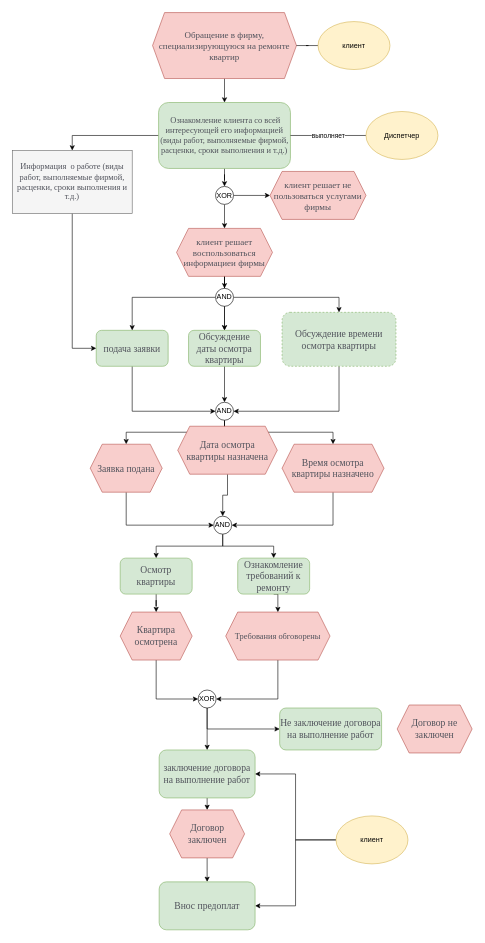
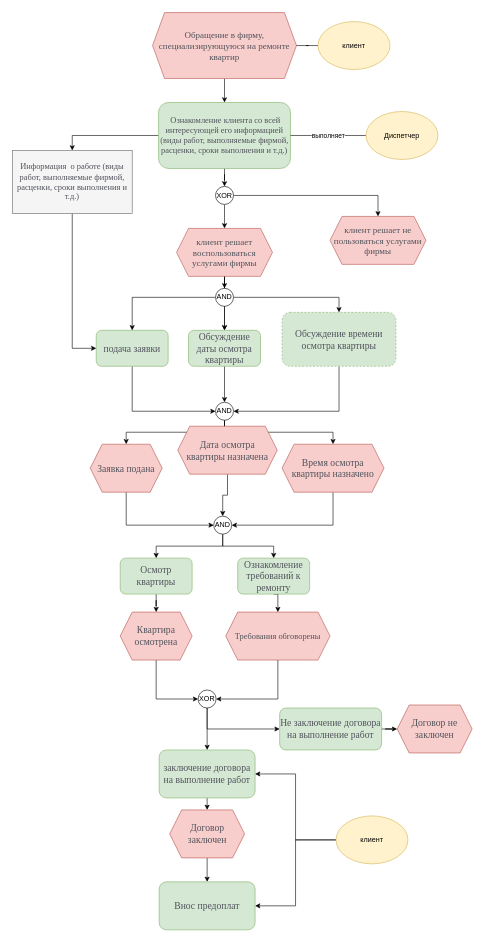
(318, 195) -> (378, 240)
(225, 252) -> (225, 252)
none -> (392, 729)
